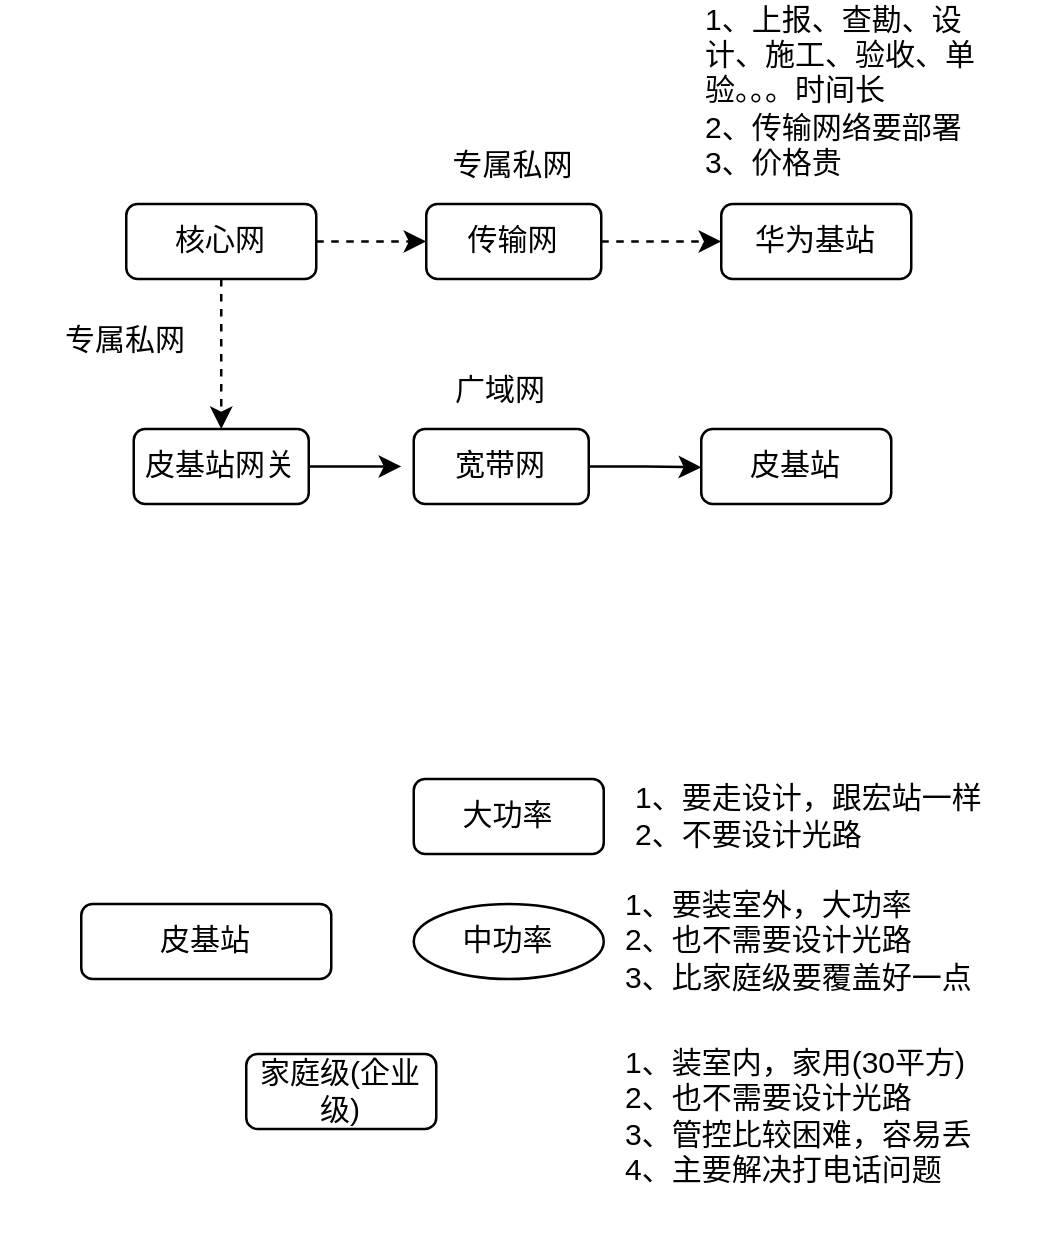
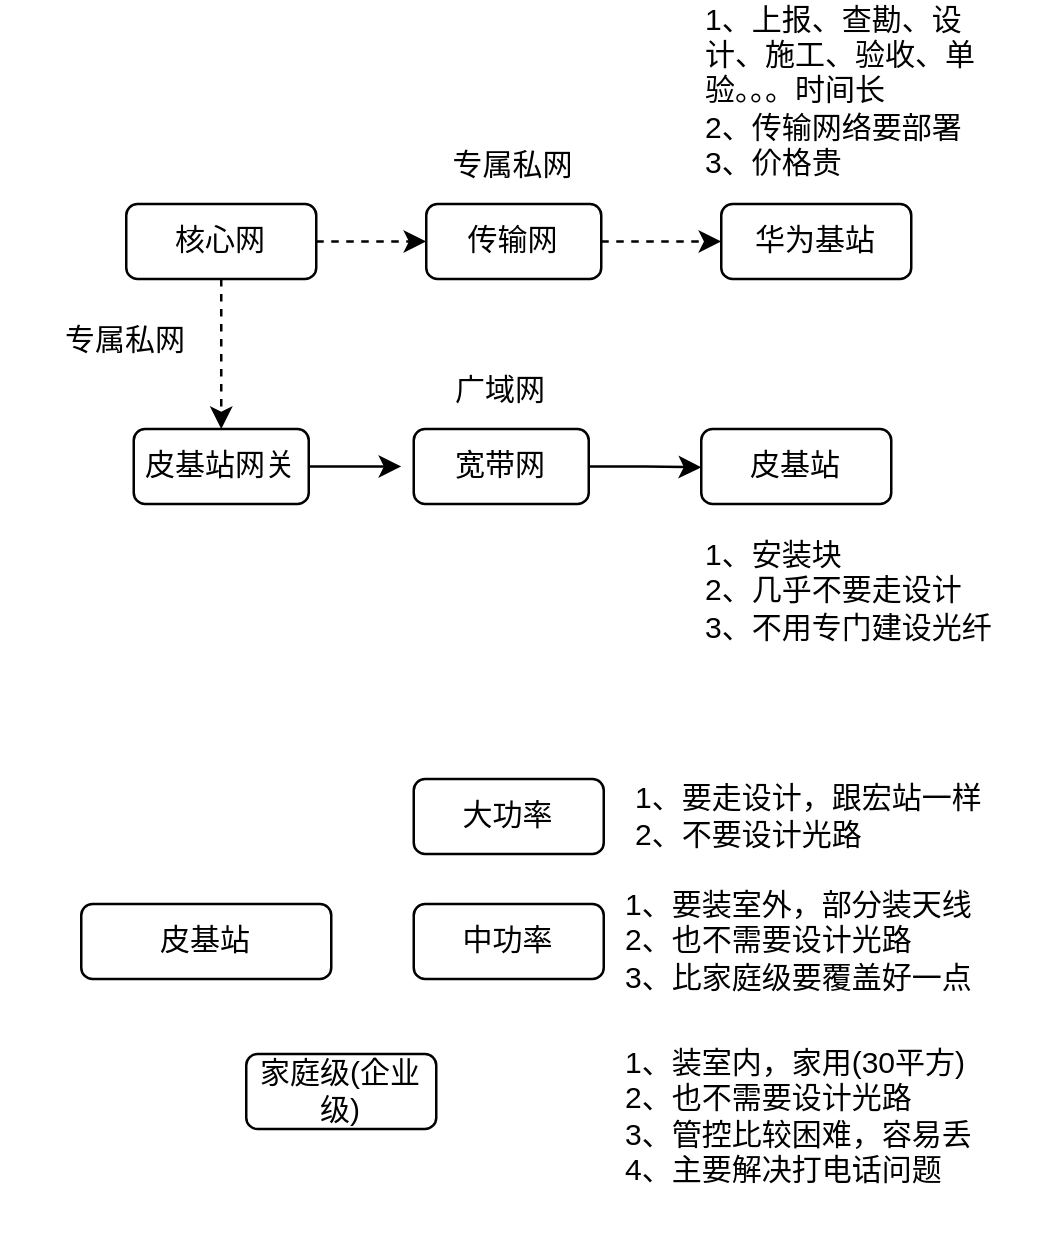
none -> (854, 591)
(509, 941) -> (509, 941)
(800, 941) -> (800, 941)
